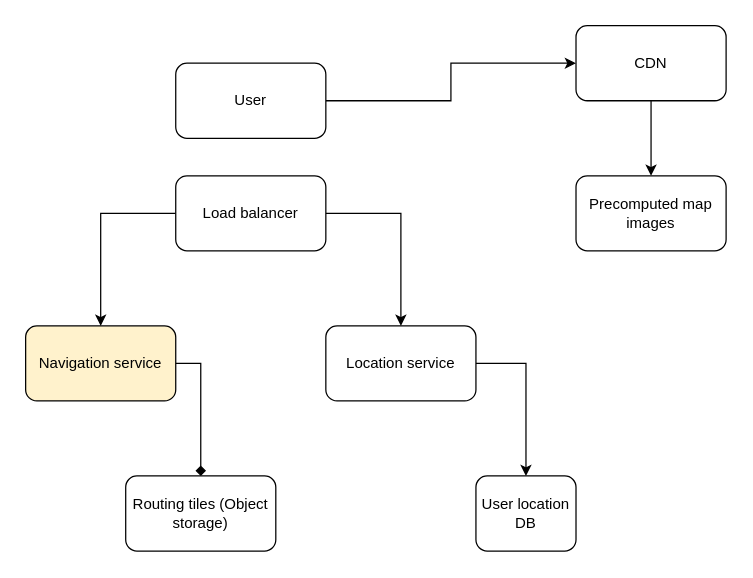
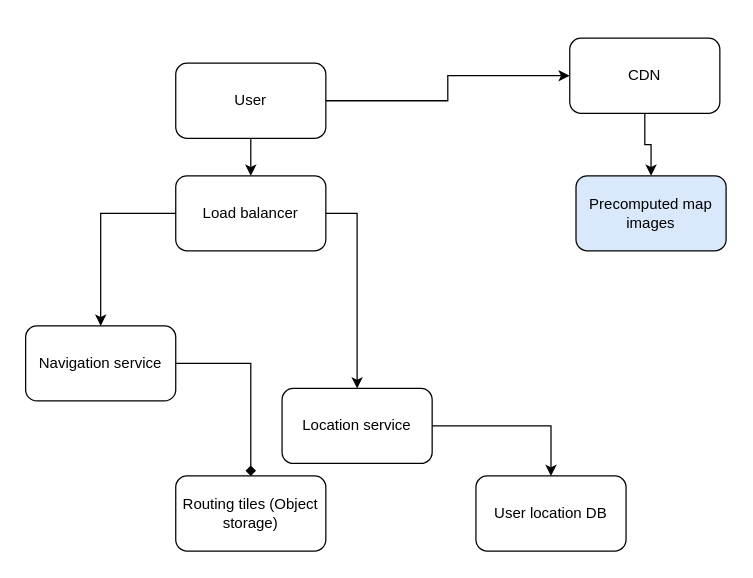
(651, 63) -> (644, 76)
none -> (251, 152)
(651, 213) -> (651, 213)
(101, 363) -> (101, 363)
(401, 363) -> (357, 426)
(201, 513) -> (251, 513)
(526, 513) -> (551, 513)
